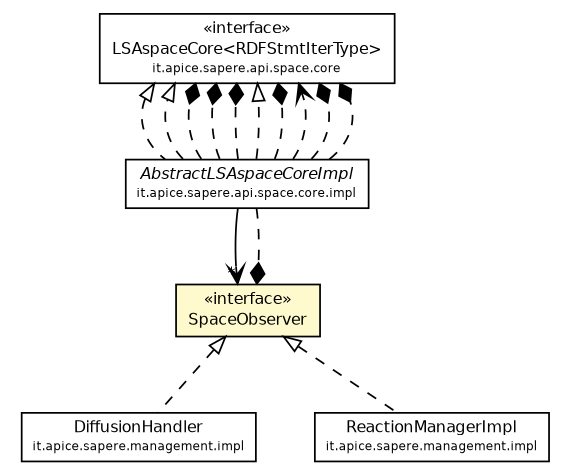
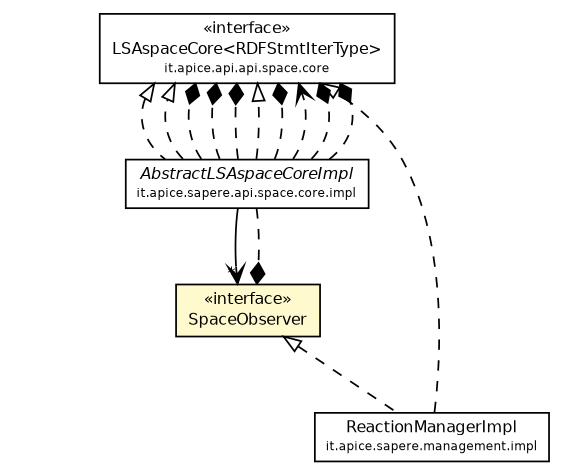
(247, 69) -> (247, 69)
none -> (429, 236)
(138, 437) -> none
